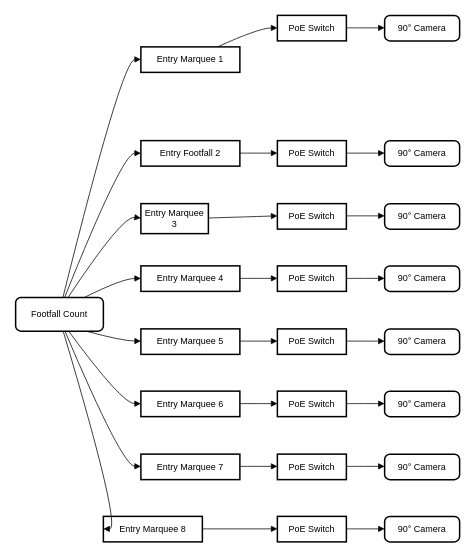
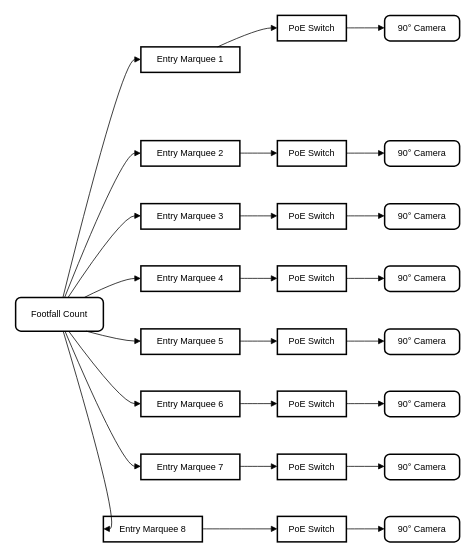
(190, 153) -> (190, 153)
(174, 219) -> (190, 216)
